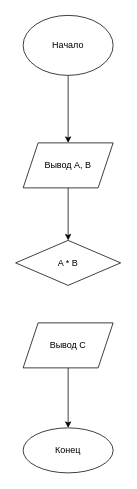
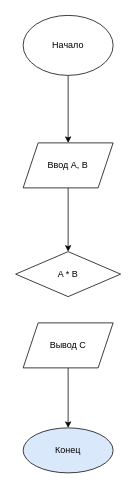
(68, 165) -> (68, 165)
(68, 263) -> (68, 274)
(68, 450) -> (68, 450)
